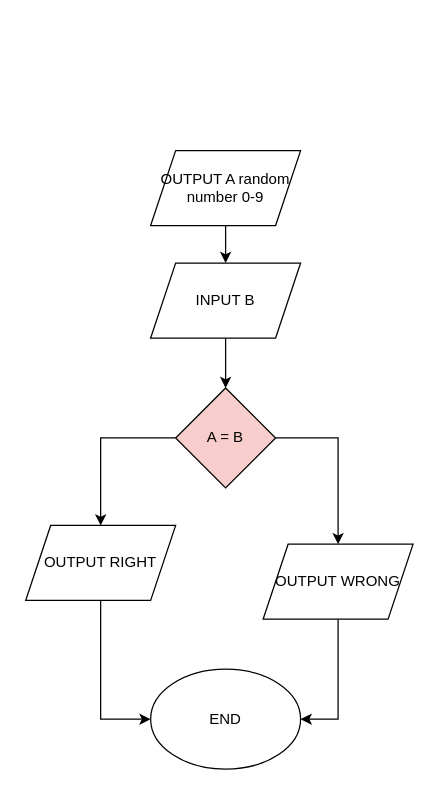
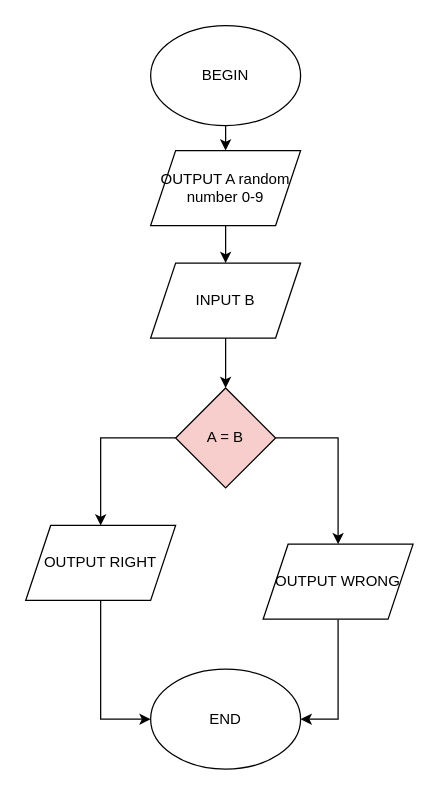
none -> (226, 76)
none -> (226, 134)
